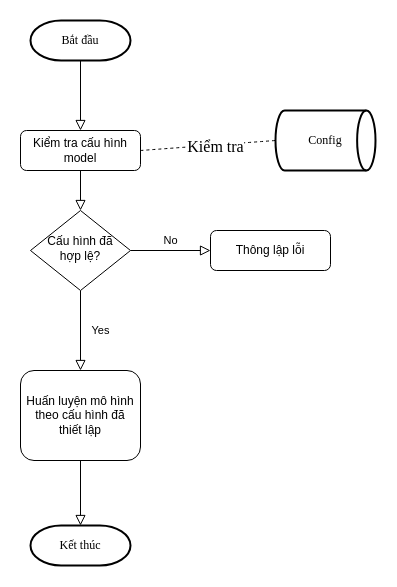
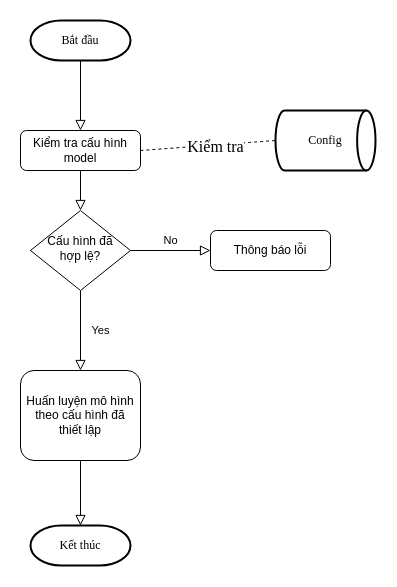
(271, 251) -> (271, 251)
